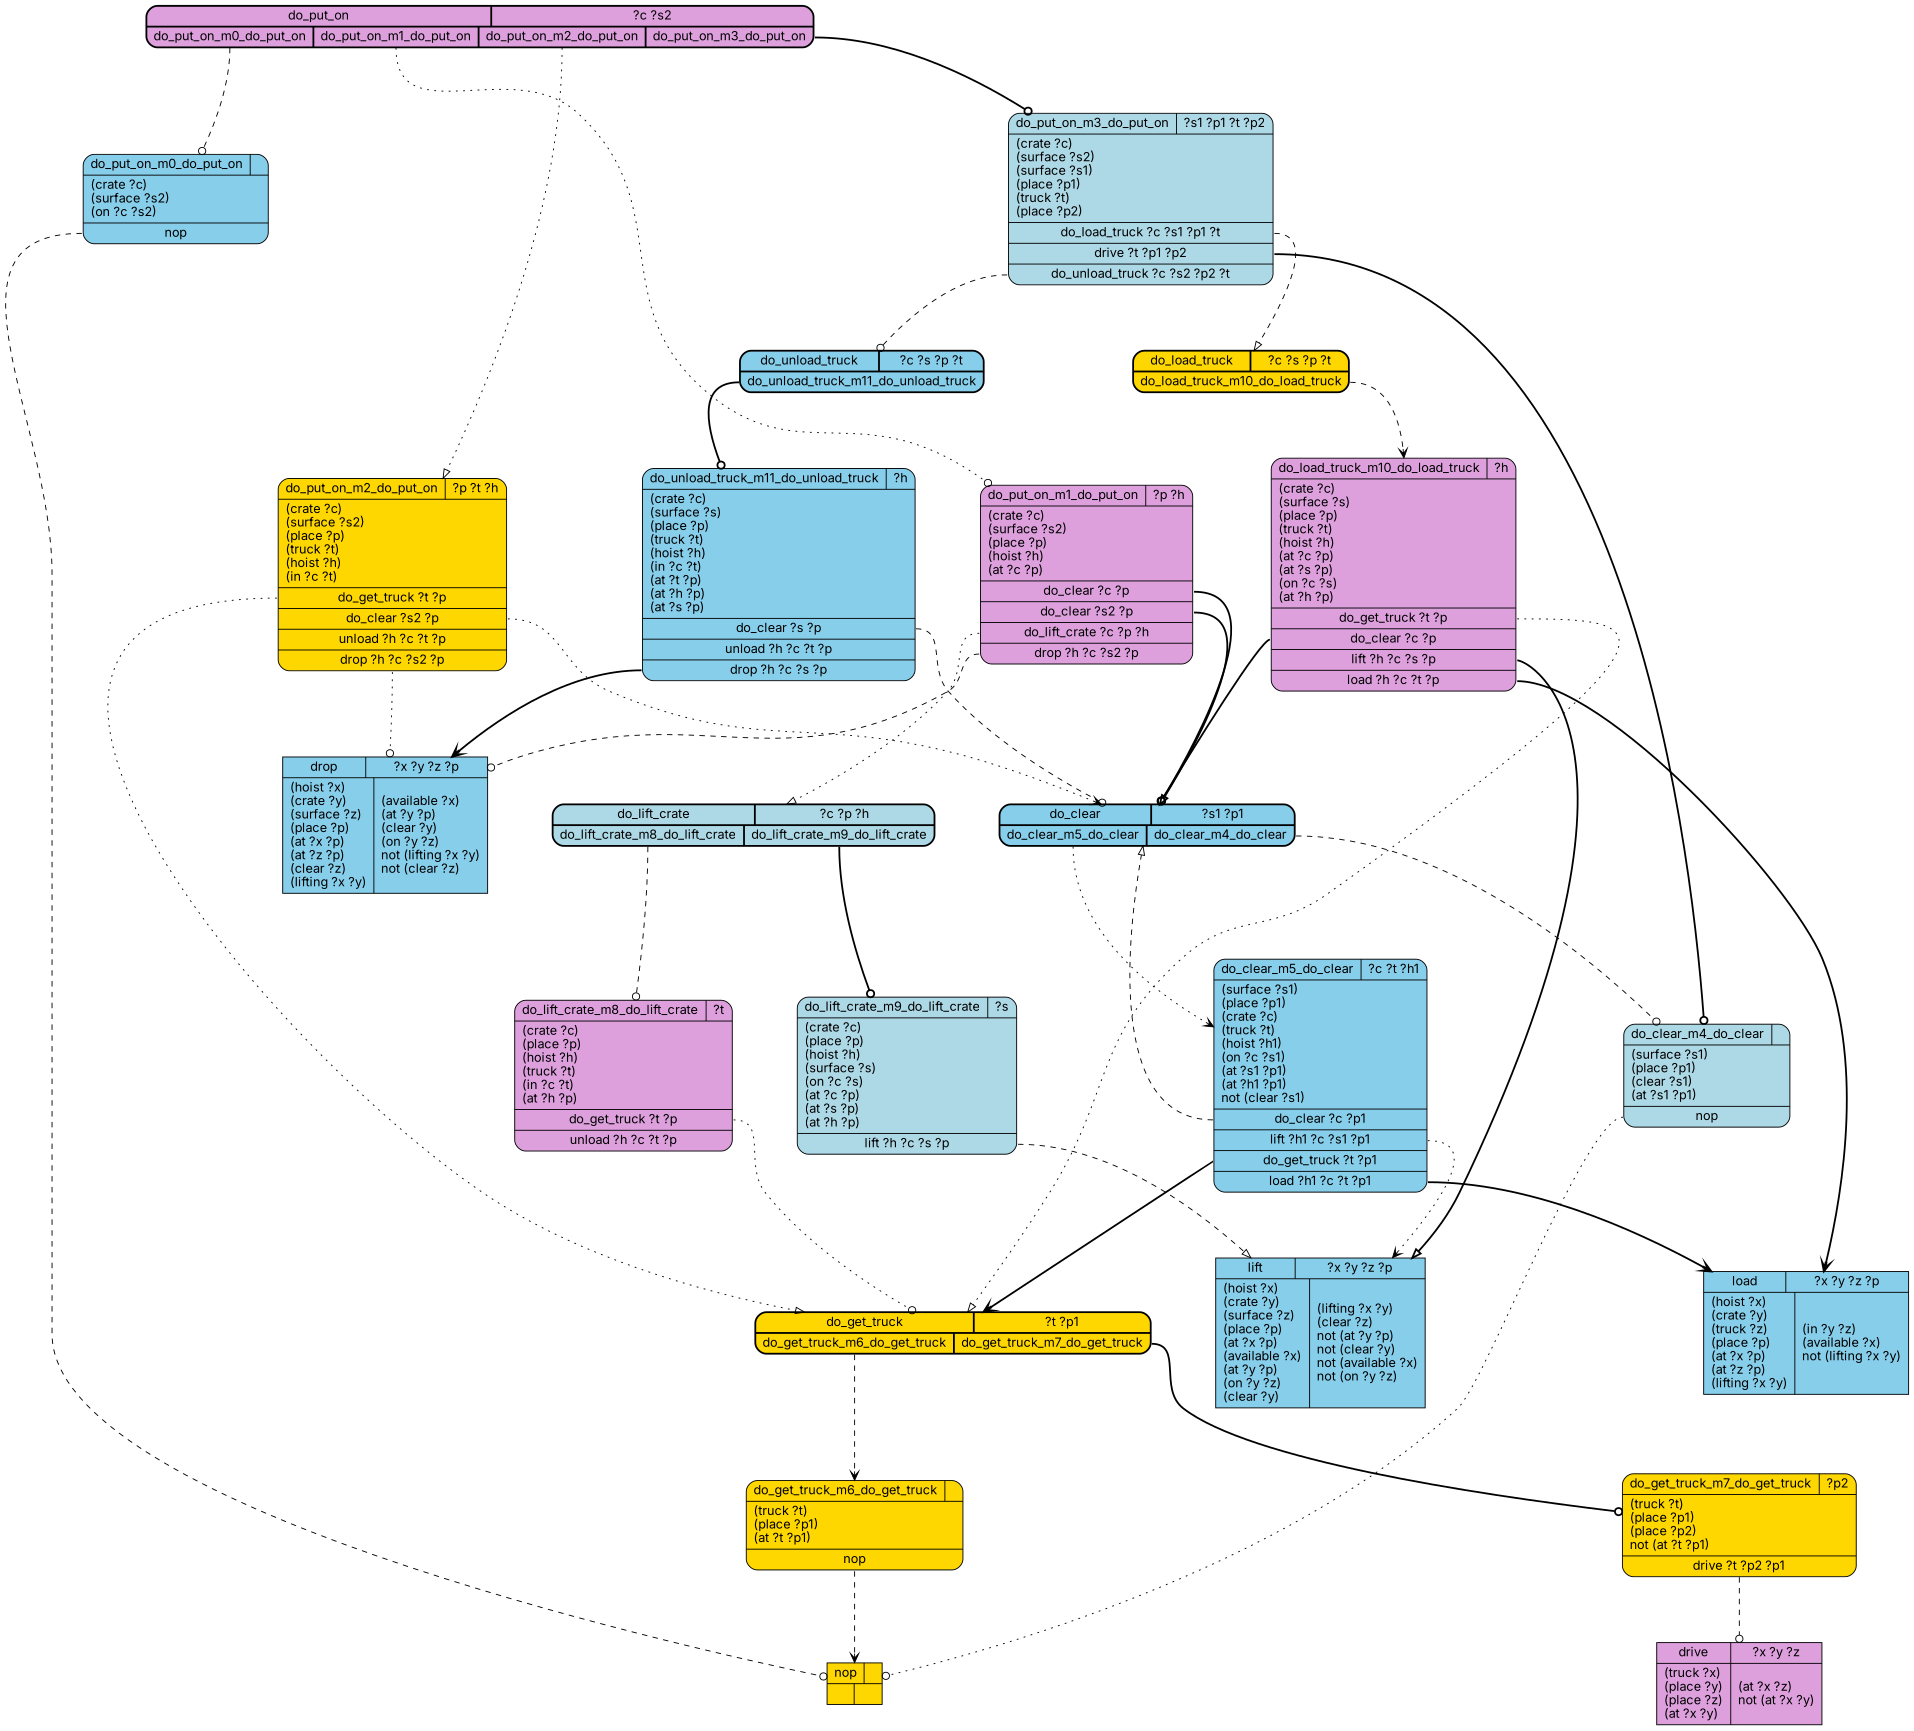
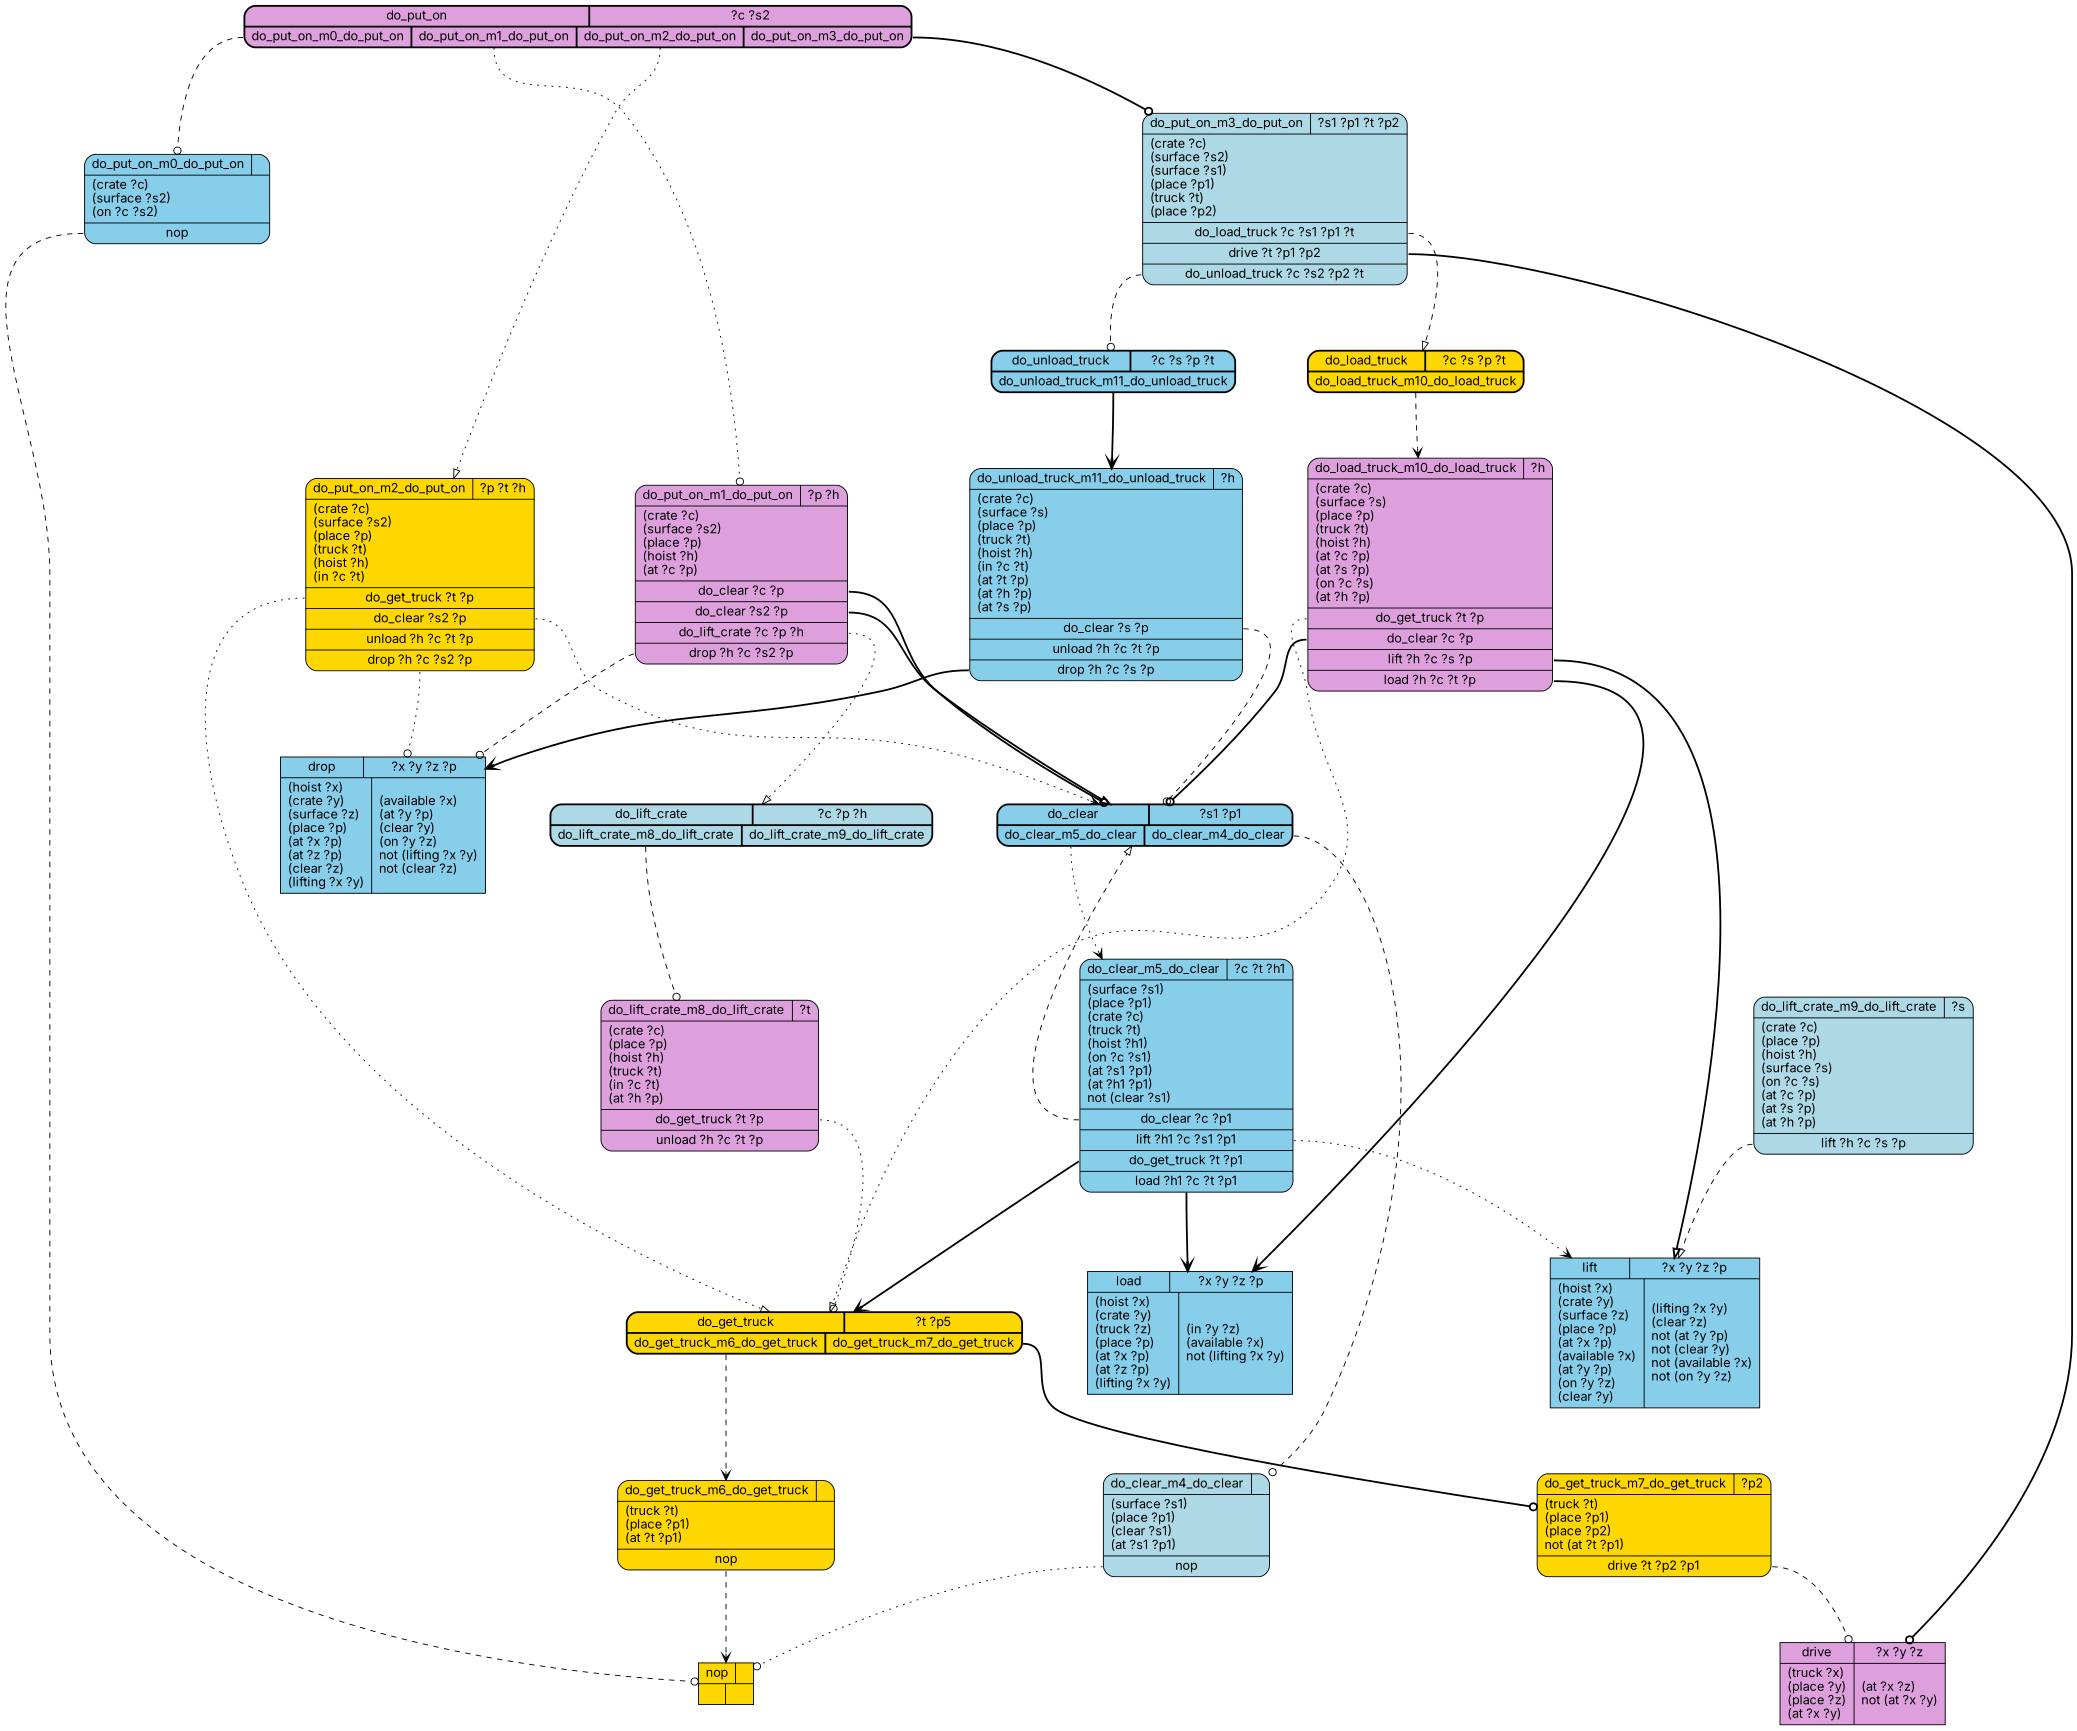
(709, 413) -> (1113, 426)
(1607, 553) -> (2072, 744)
(848, 920) -> none
(1062, 1322) -> (933, 1322)
